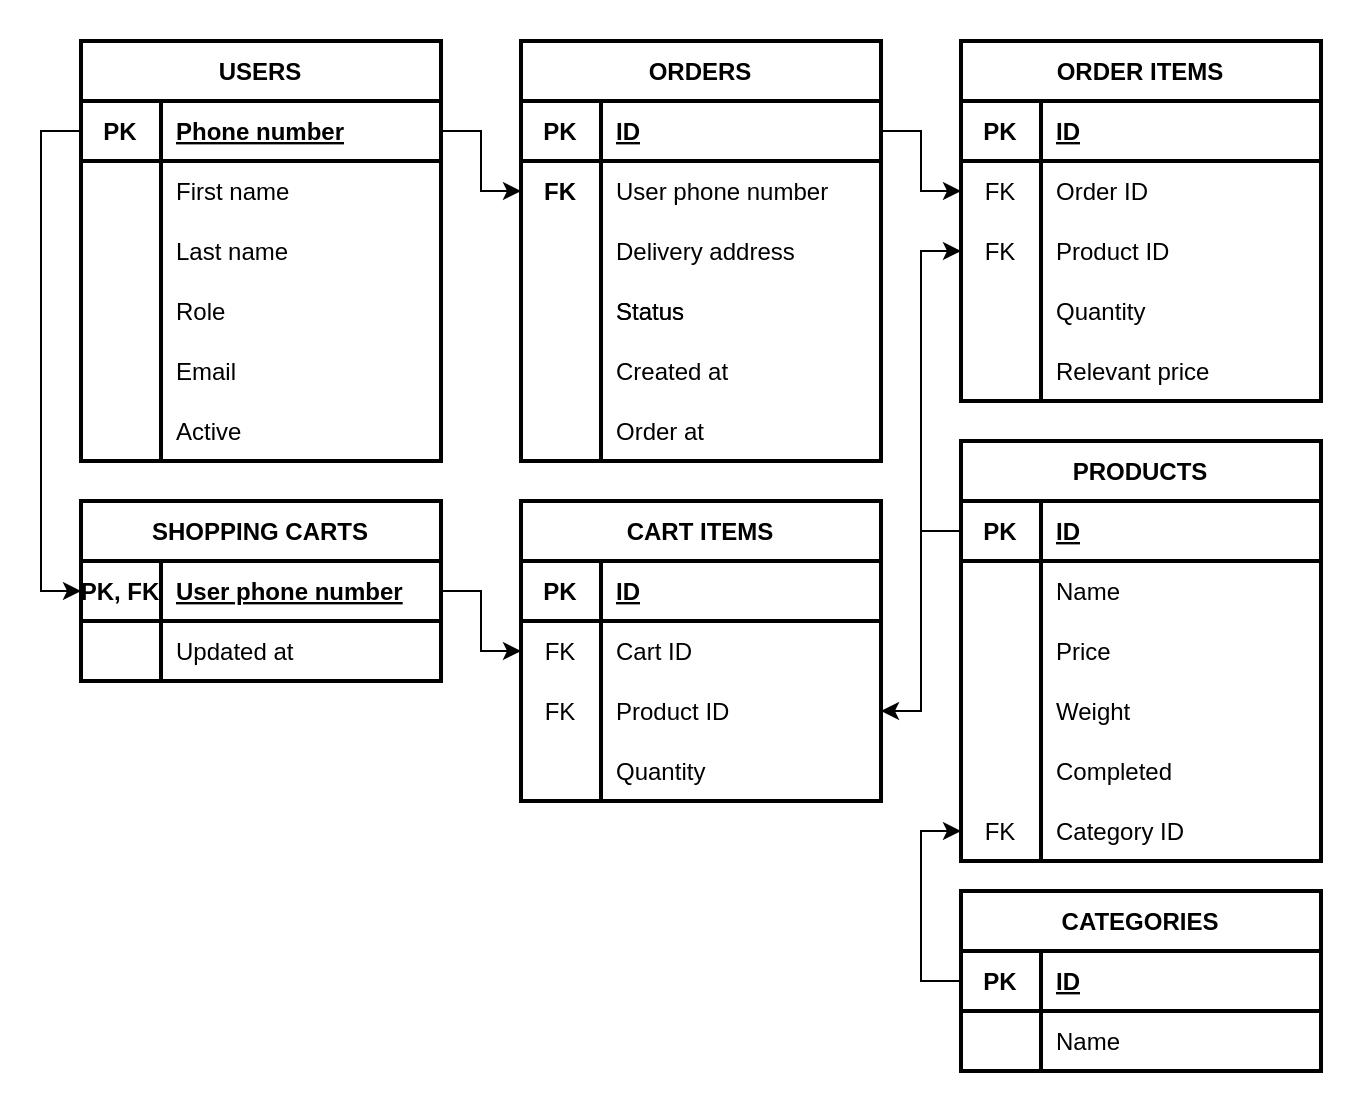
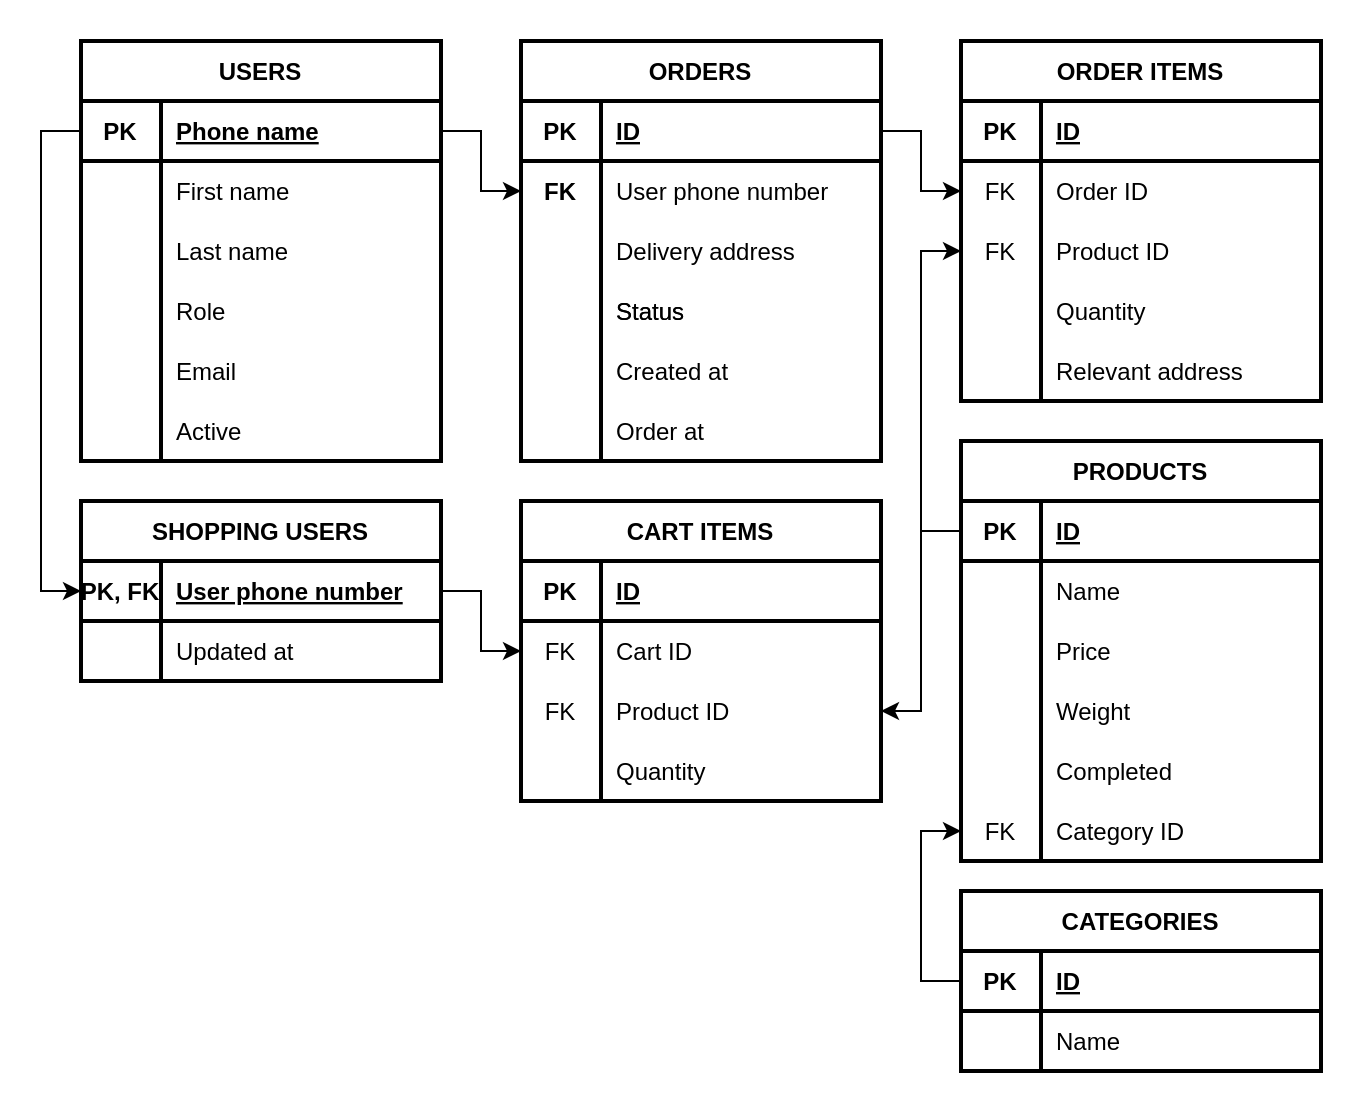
(254, 132) -> (240, 132)
(1141, 372) -> (1157, 372)
(260, 532) -> (260, 532)
